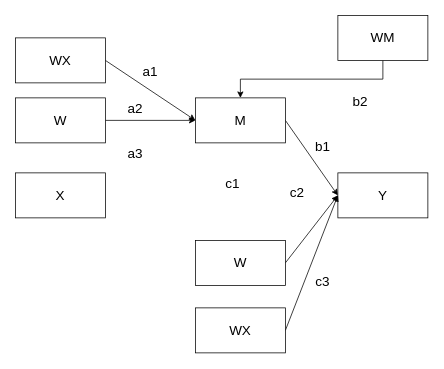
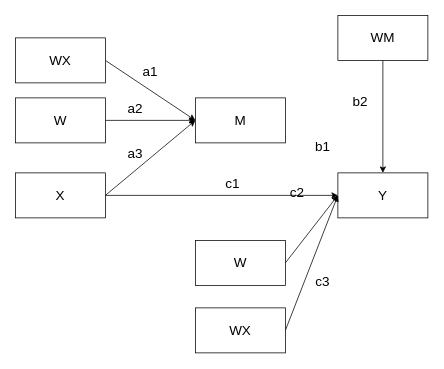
(240, 84) -> (383, 166)
(310, 156) -> none
none -> (149, 159)
none -> (221, 195)
